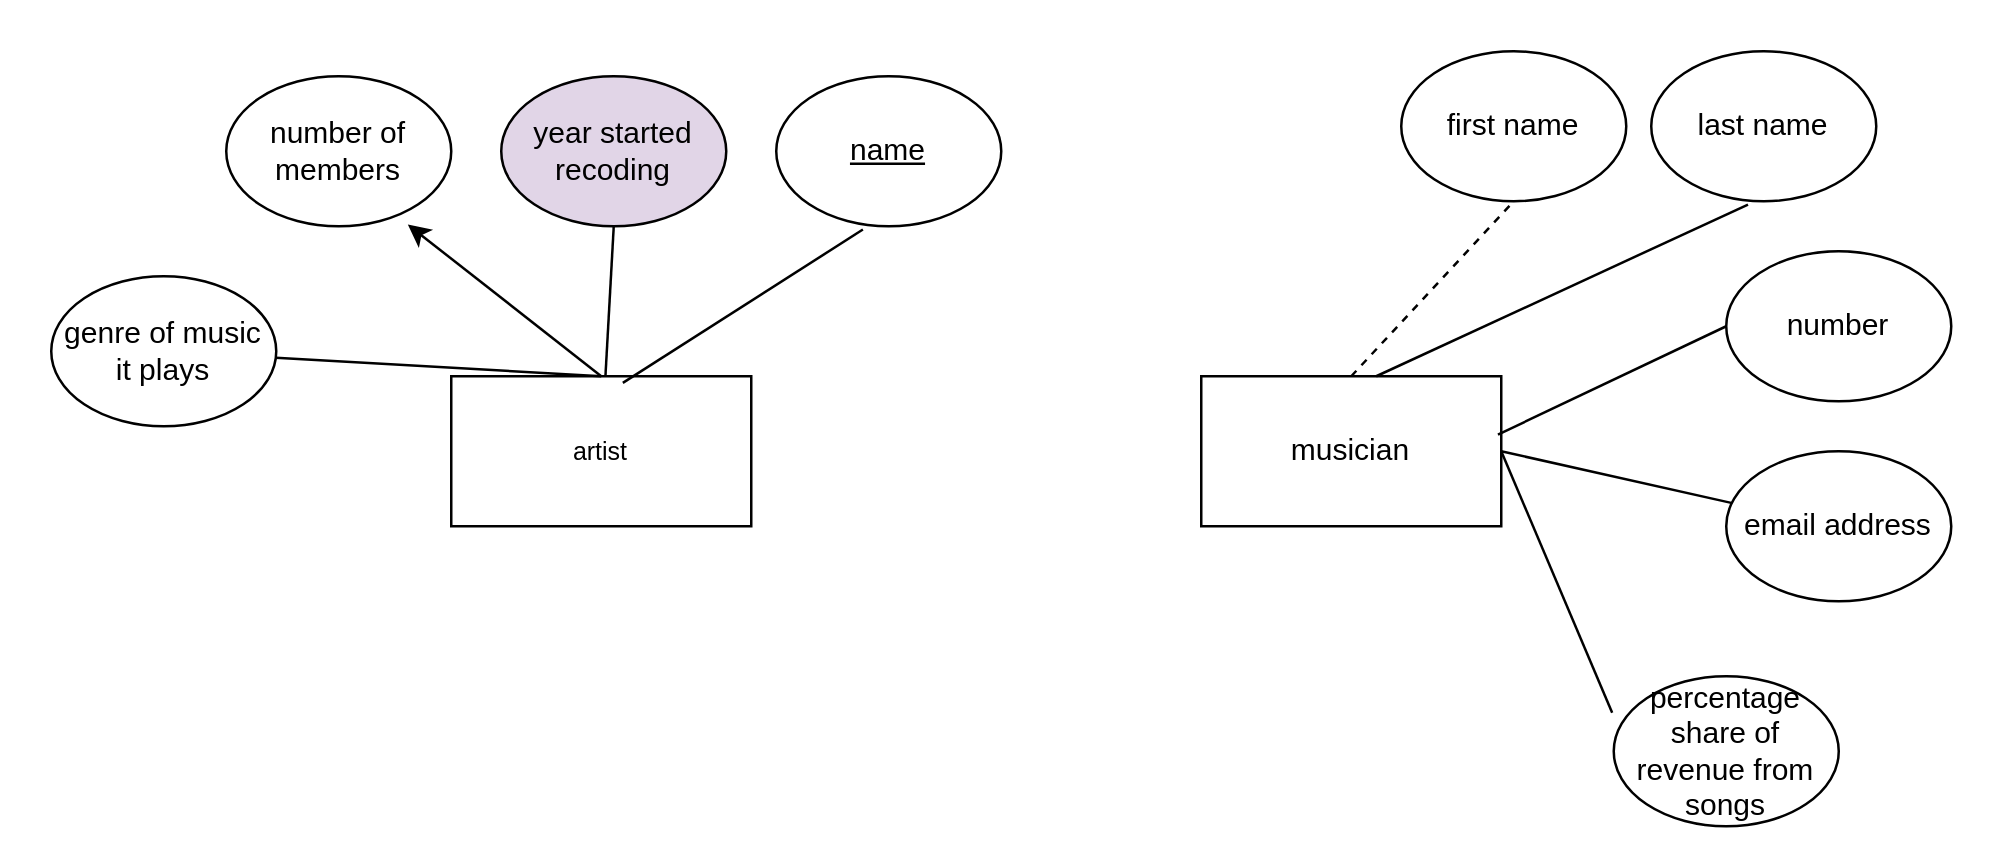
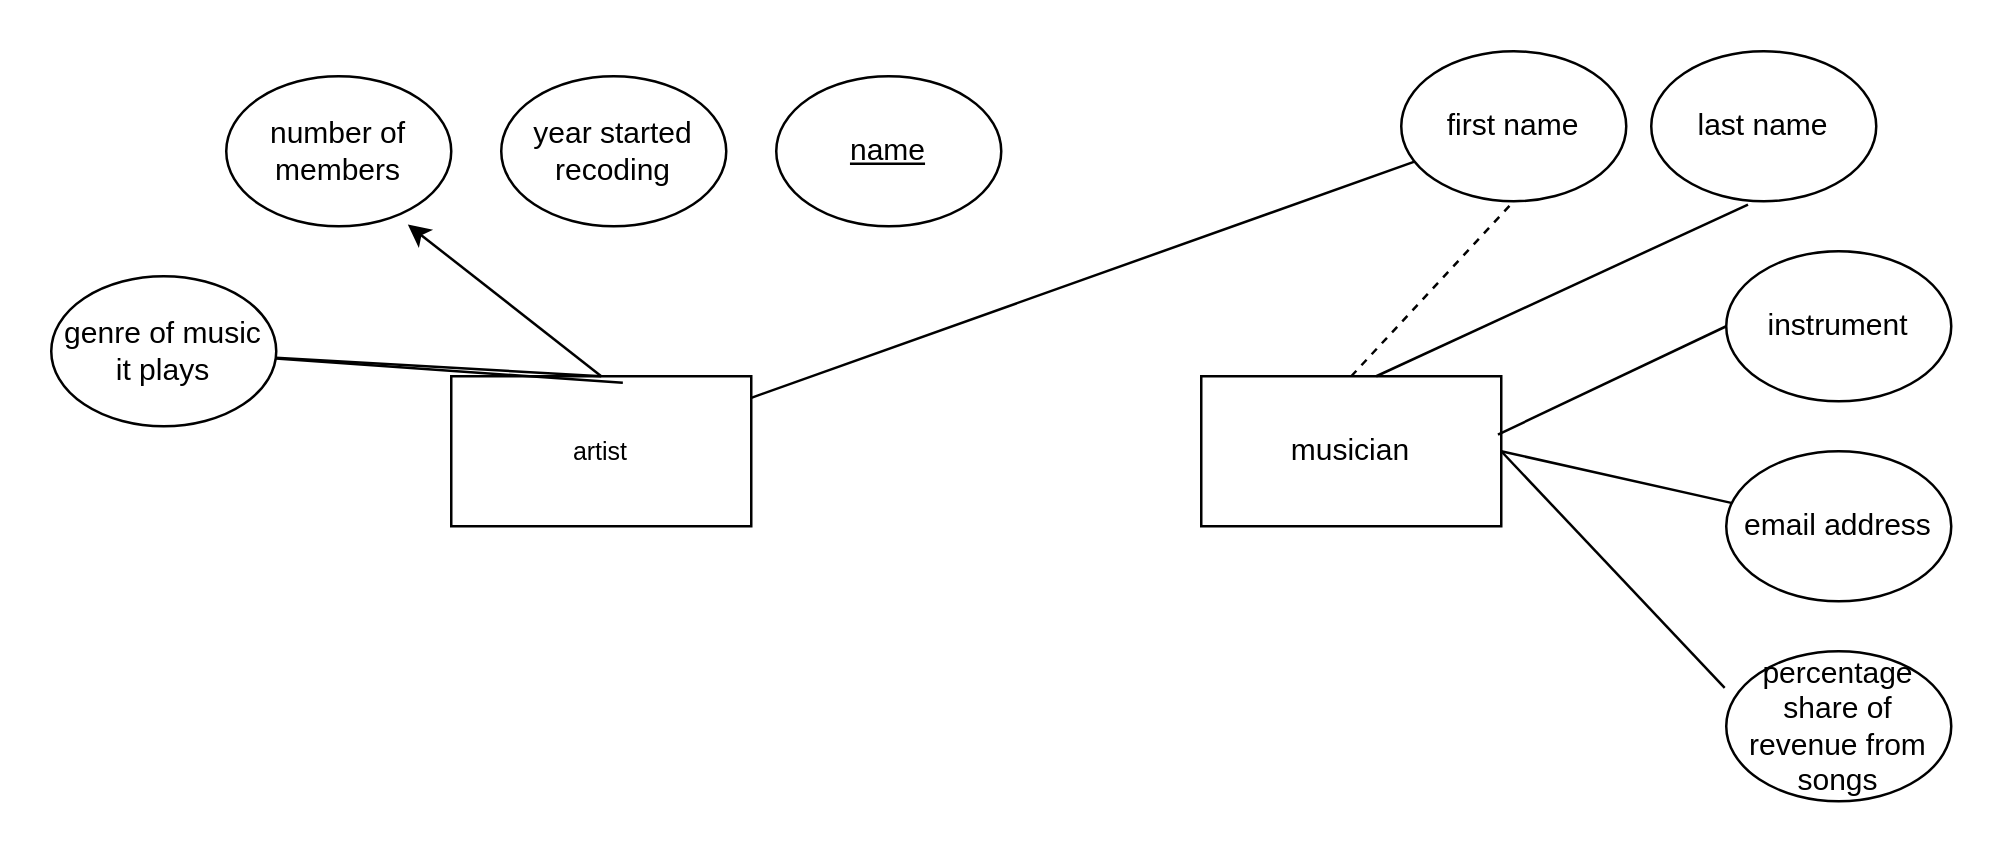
(614, 151) -> (614, 151)
(610, 301) -> (1083, 280)
(743, 306) -> (464, 372)
(1839, 326) -> (1839, 326)
(1726, 751) -> (1839, 726)
